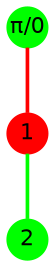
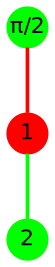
(27, 27) -> (27, 27)
